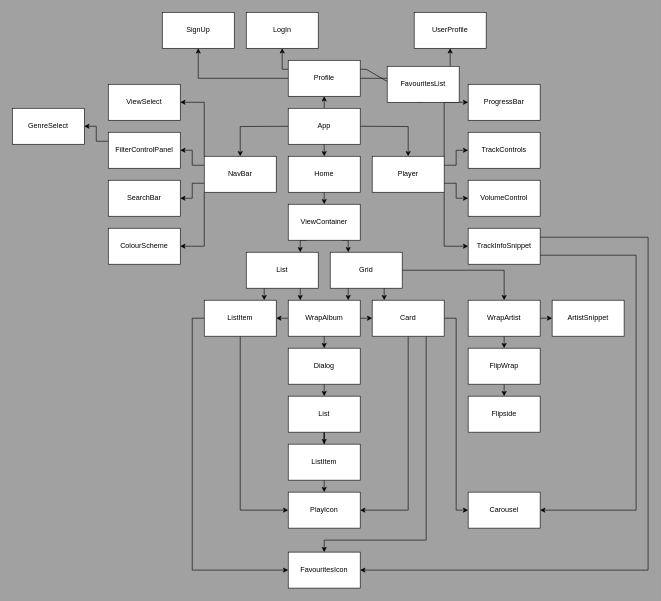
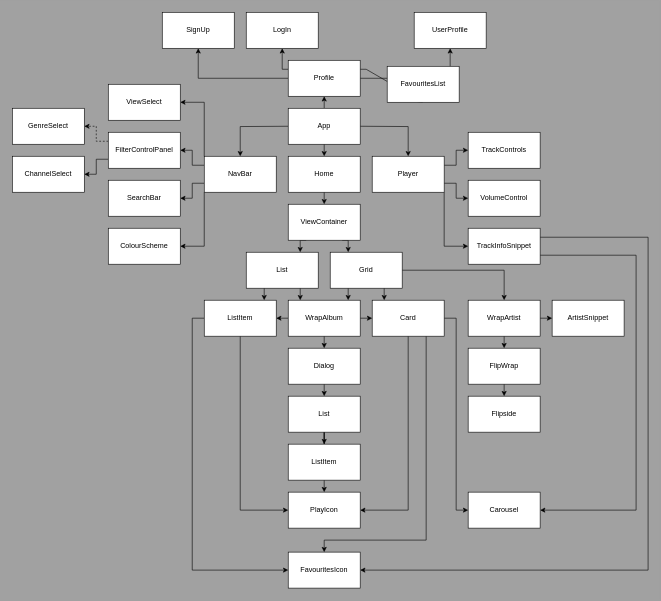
(462, 102) -> none
(504, 102) -> none
(96, 136) -> (96, 136)
none -> (96, 159)
none -> (48, 174)
